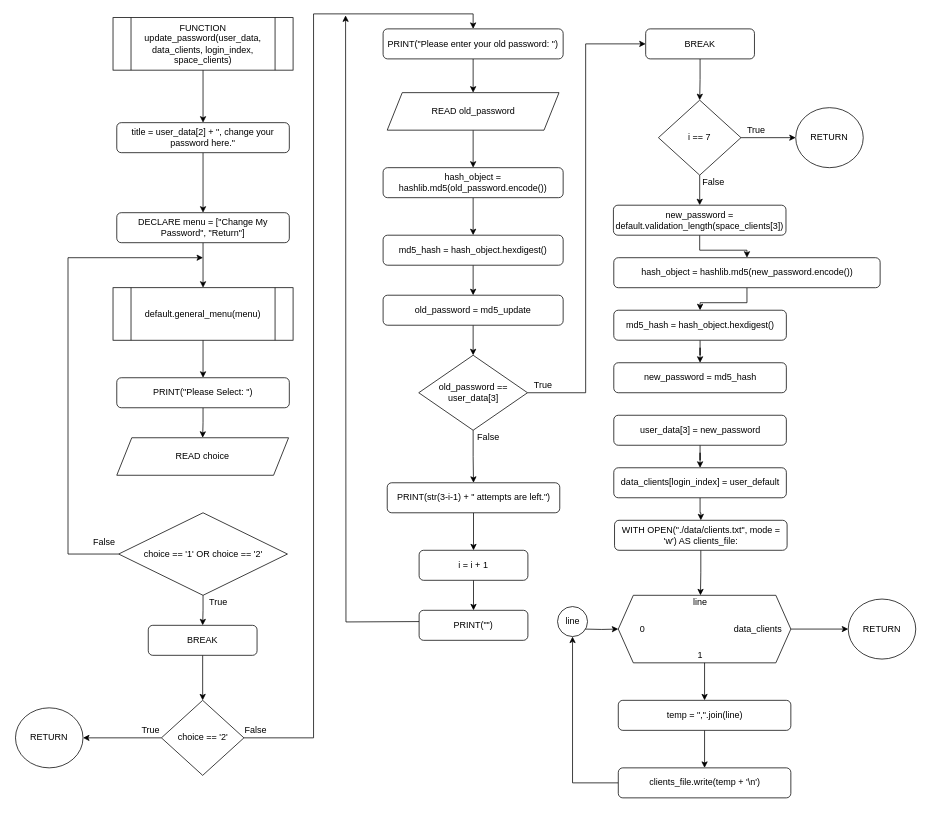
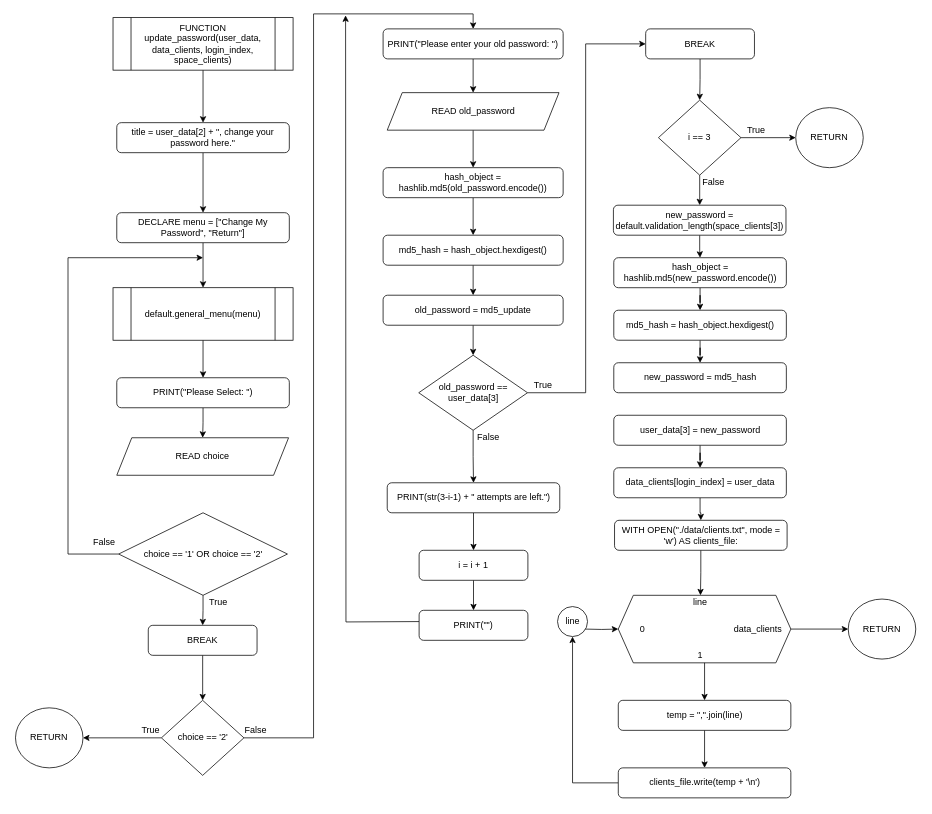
(699, 138) -> (699, 138)
(747, 273) -> (700, 273)
(700, 483) -> (700, 483)
